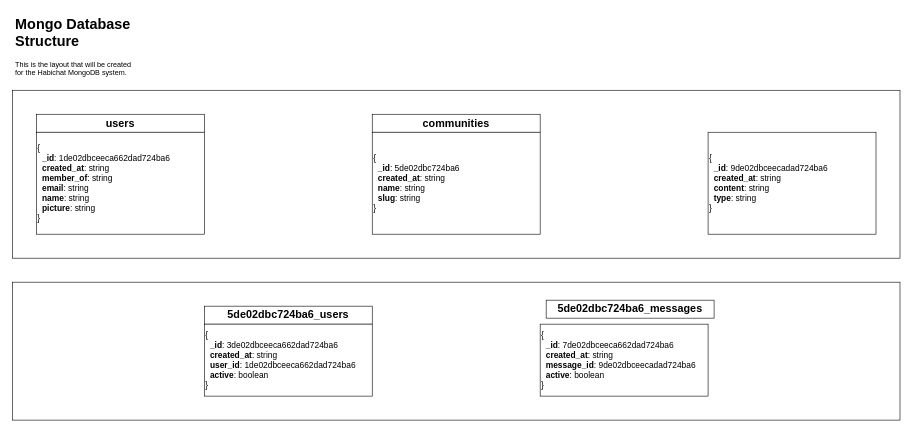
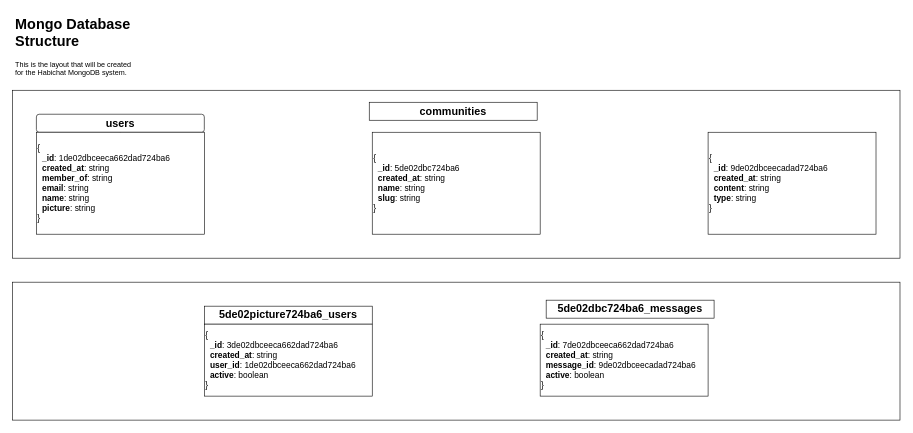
(120, 123) -> (120, 123)
(456, 123) -> (453, 111)
(288, 315) -> (288, 315)
